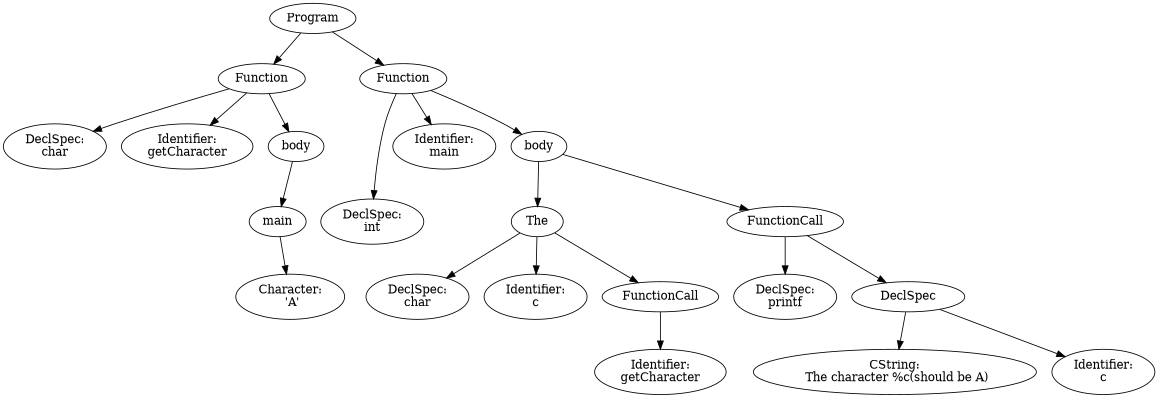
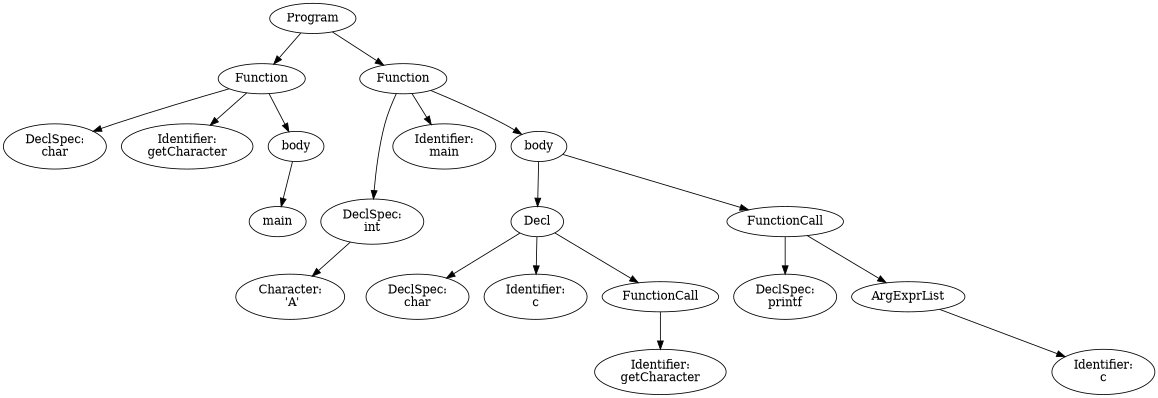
(537, 222) -> (537, 222)
(283, 251) -> (334, 256)
(908, 297) -> (908, 297)
(895, 372) -> none
